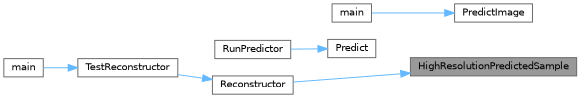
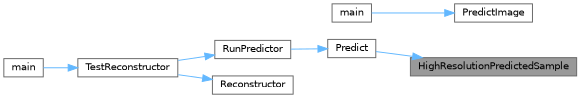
none -> (192, 58)
(347, 78) -> (394, 54)
